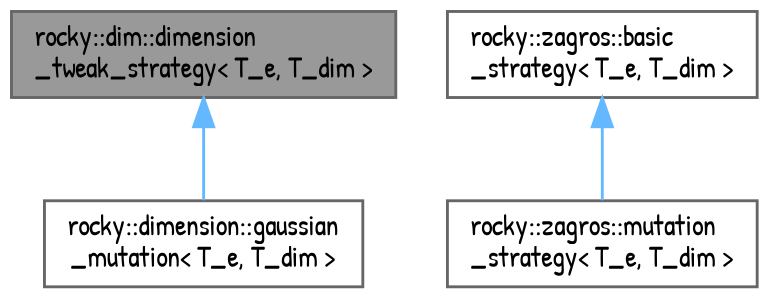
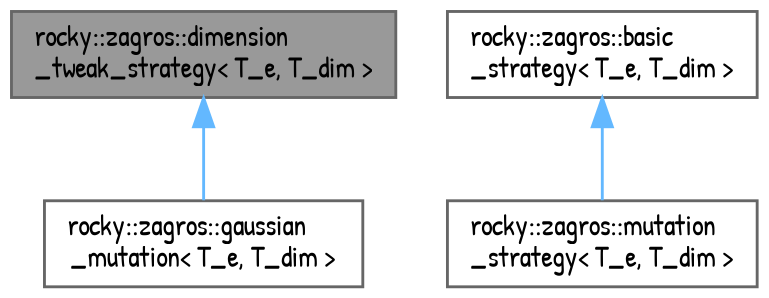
(204, 54) -> (204, 54)
(204, 244) -> (204, 244)
